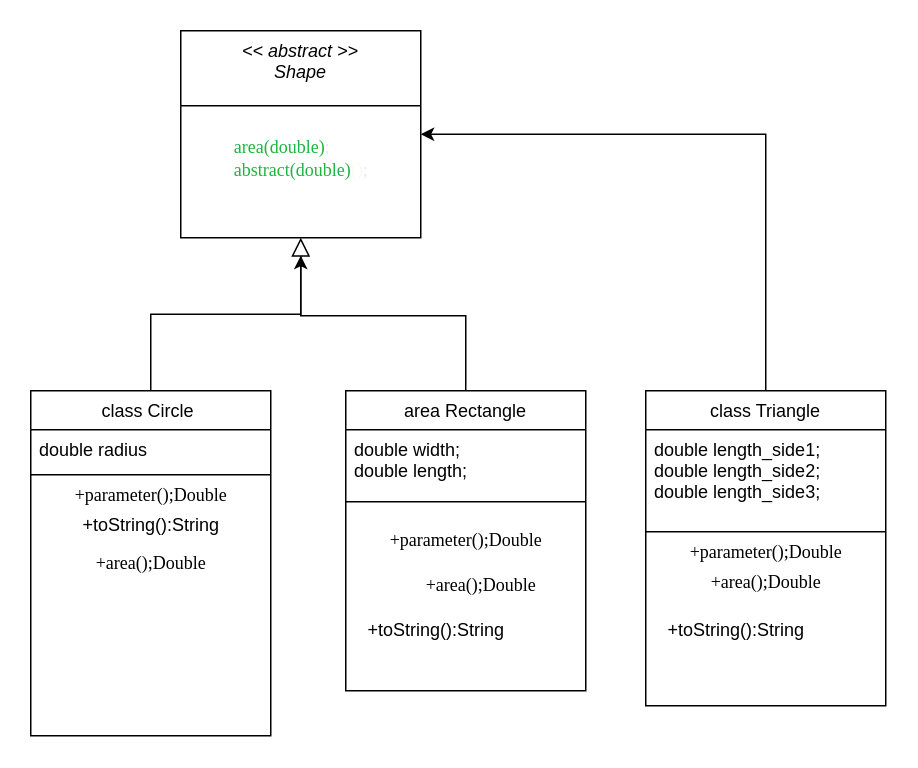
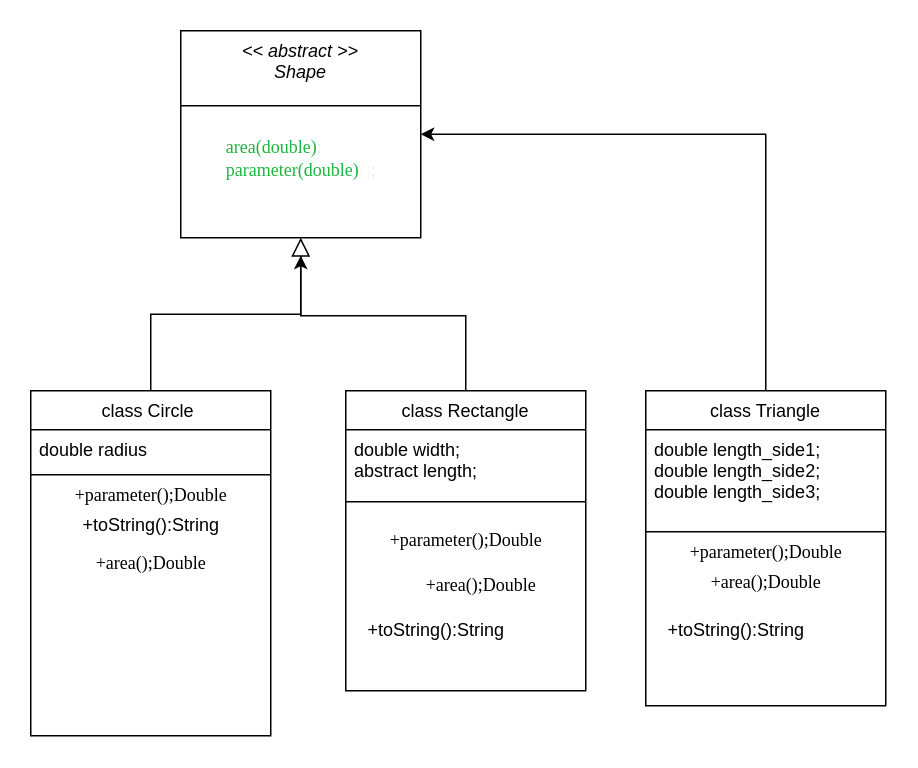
(302, 158) -> (302, 158)
(465, 411) -> (465, 411)
(410, 450) -> (410, 450)
